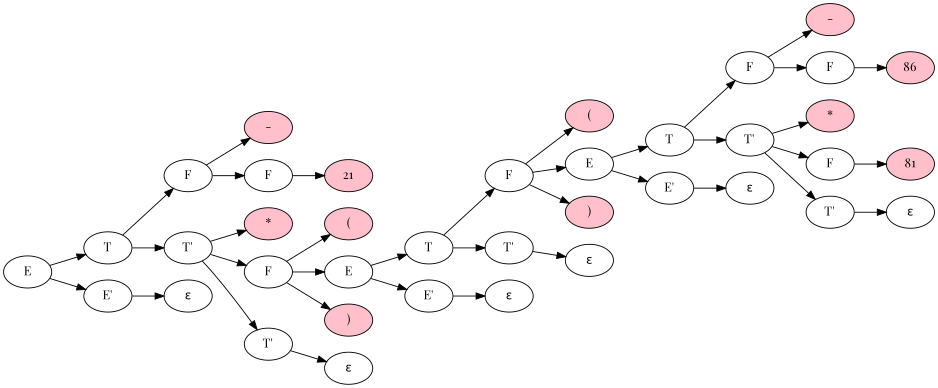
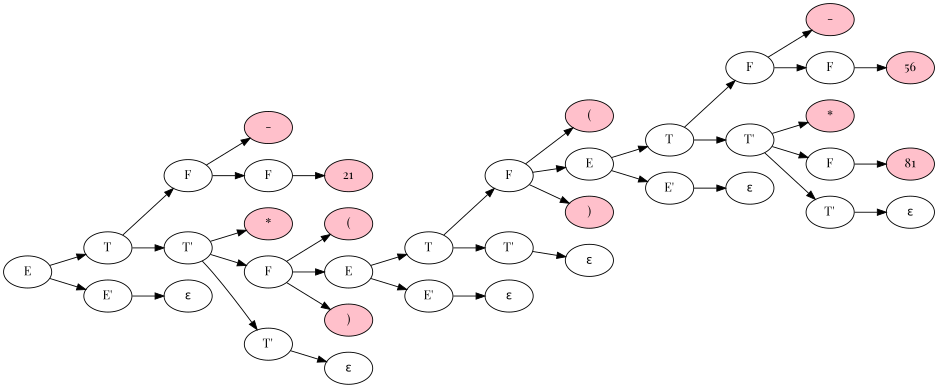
(910, 68) -> (910, 68)
